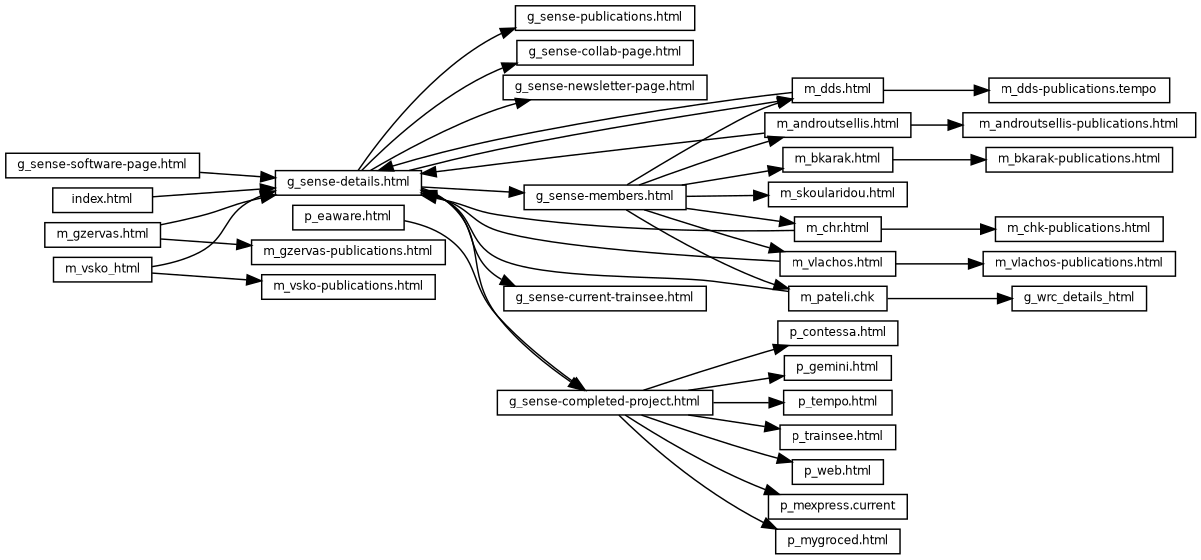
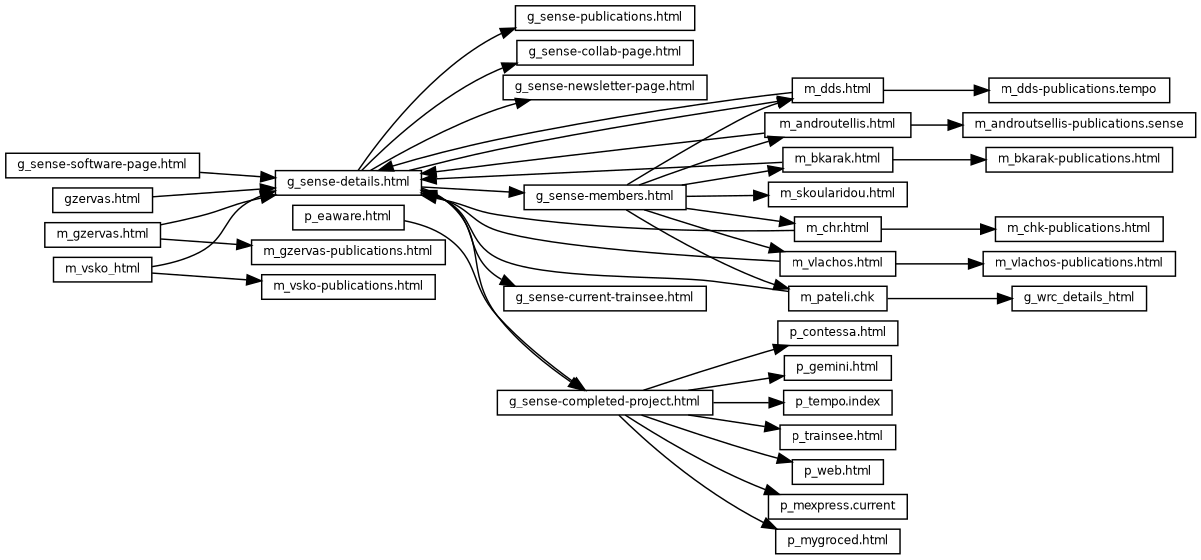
(838, 125) -> (838, 125)
(1079, 125) -> (1079, 125)
none -> (610, 171)
(103, 200) -> (103, 200)
(838, 403) -> (838, 403)
